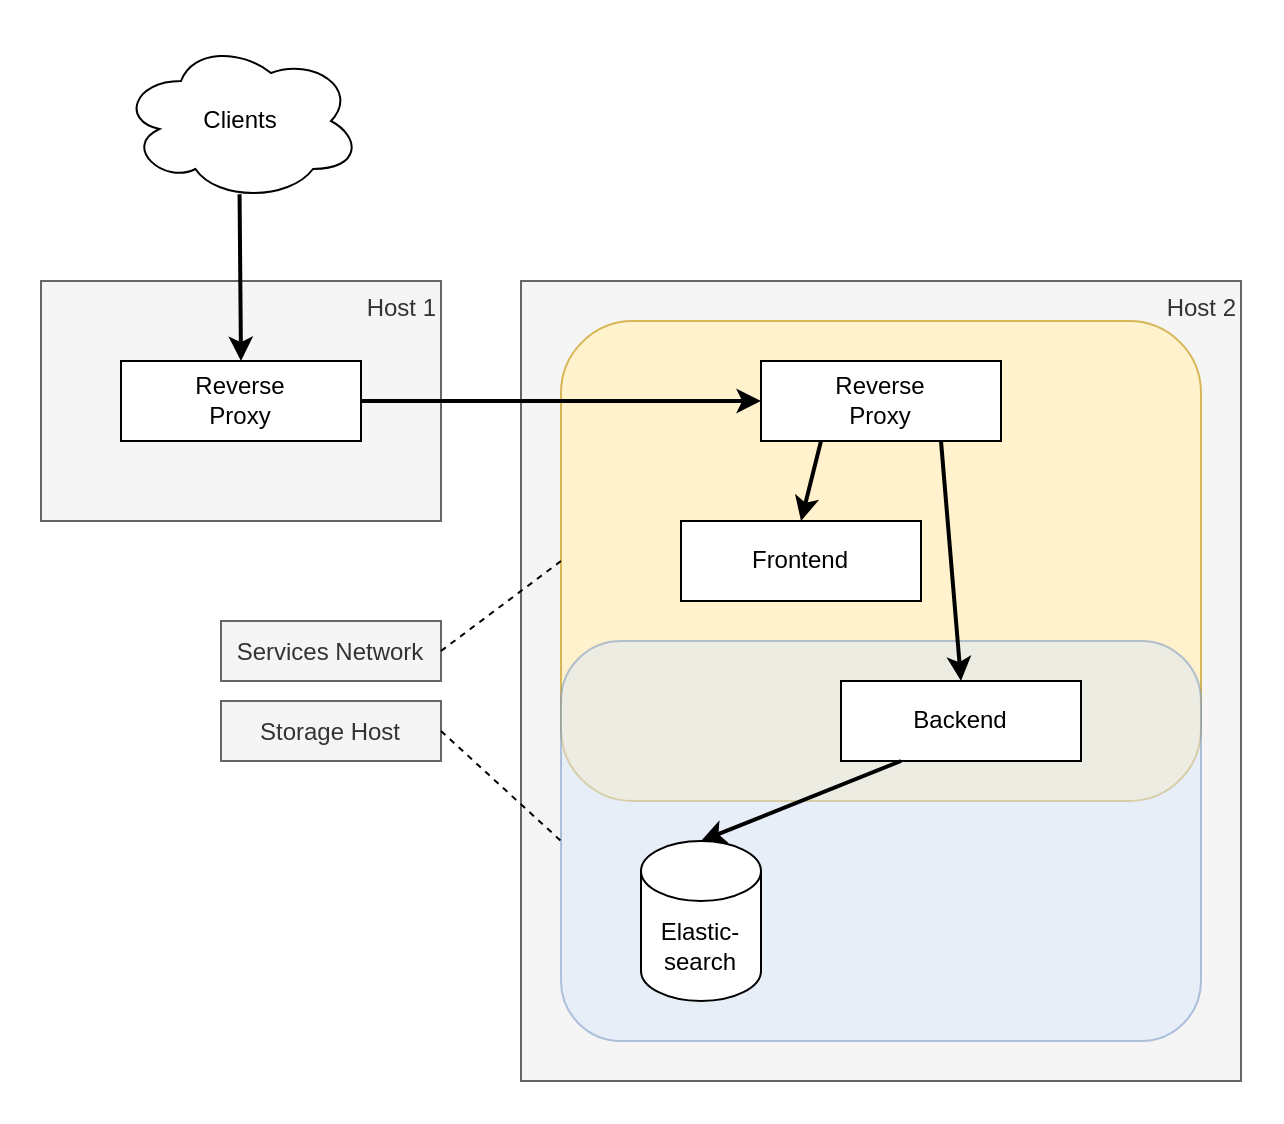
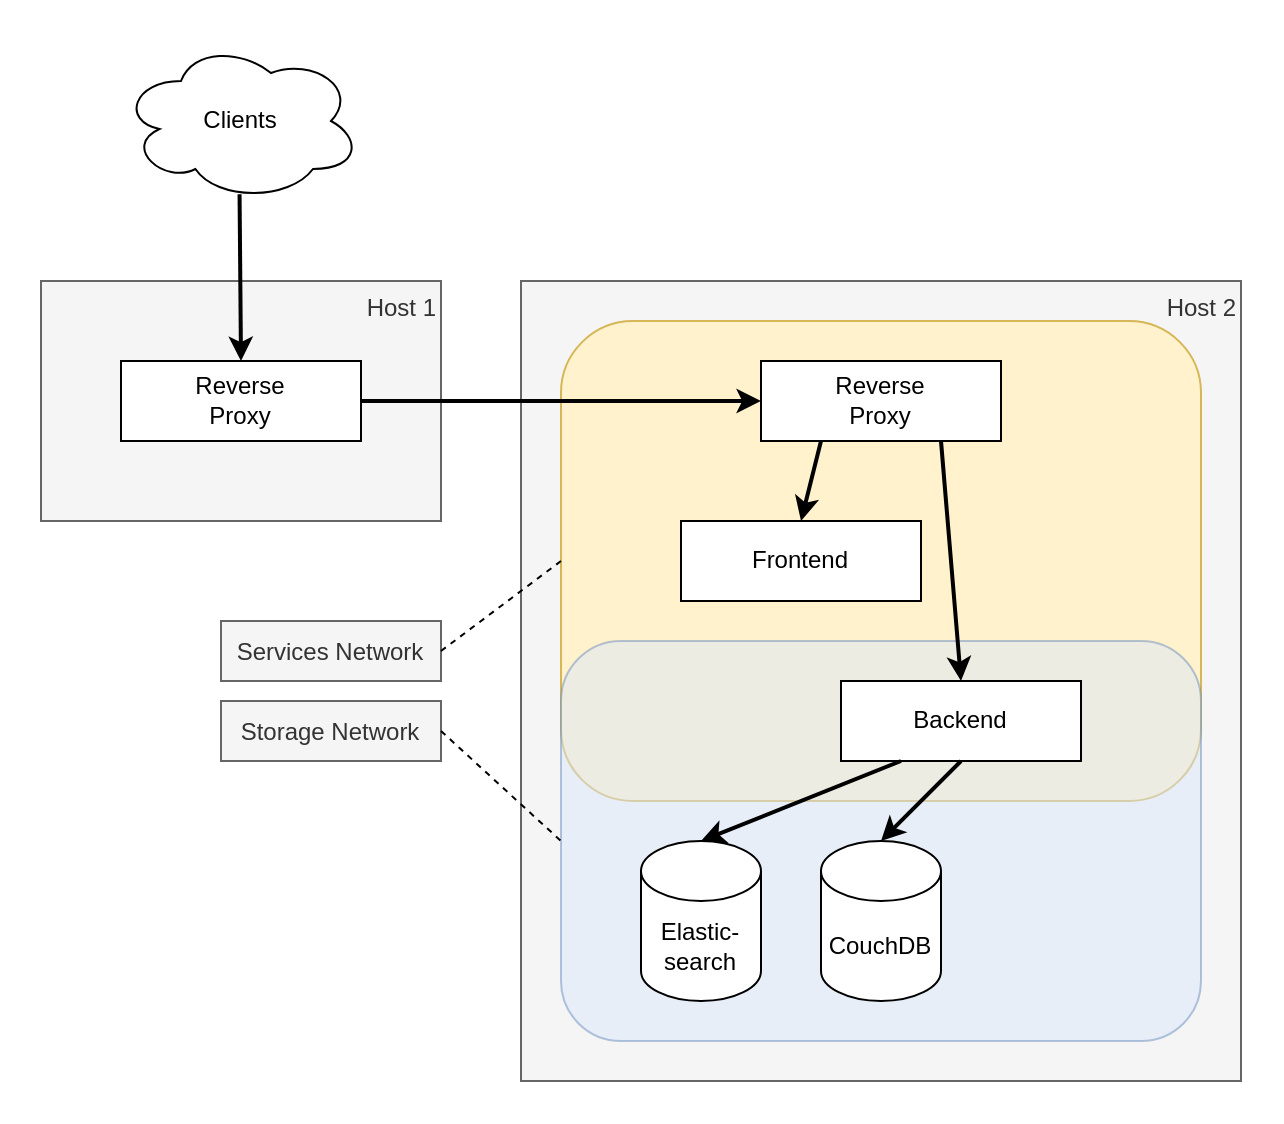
(330, 732) -> (330, 732)
none -> (927, 795)
none -> (881, 921)
